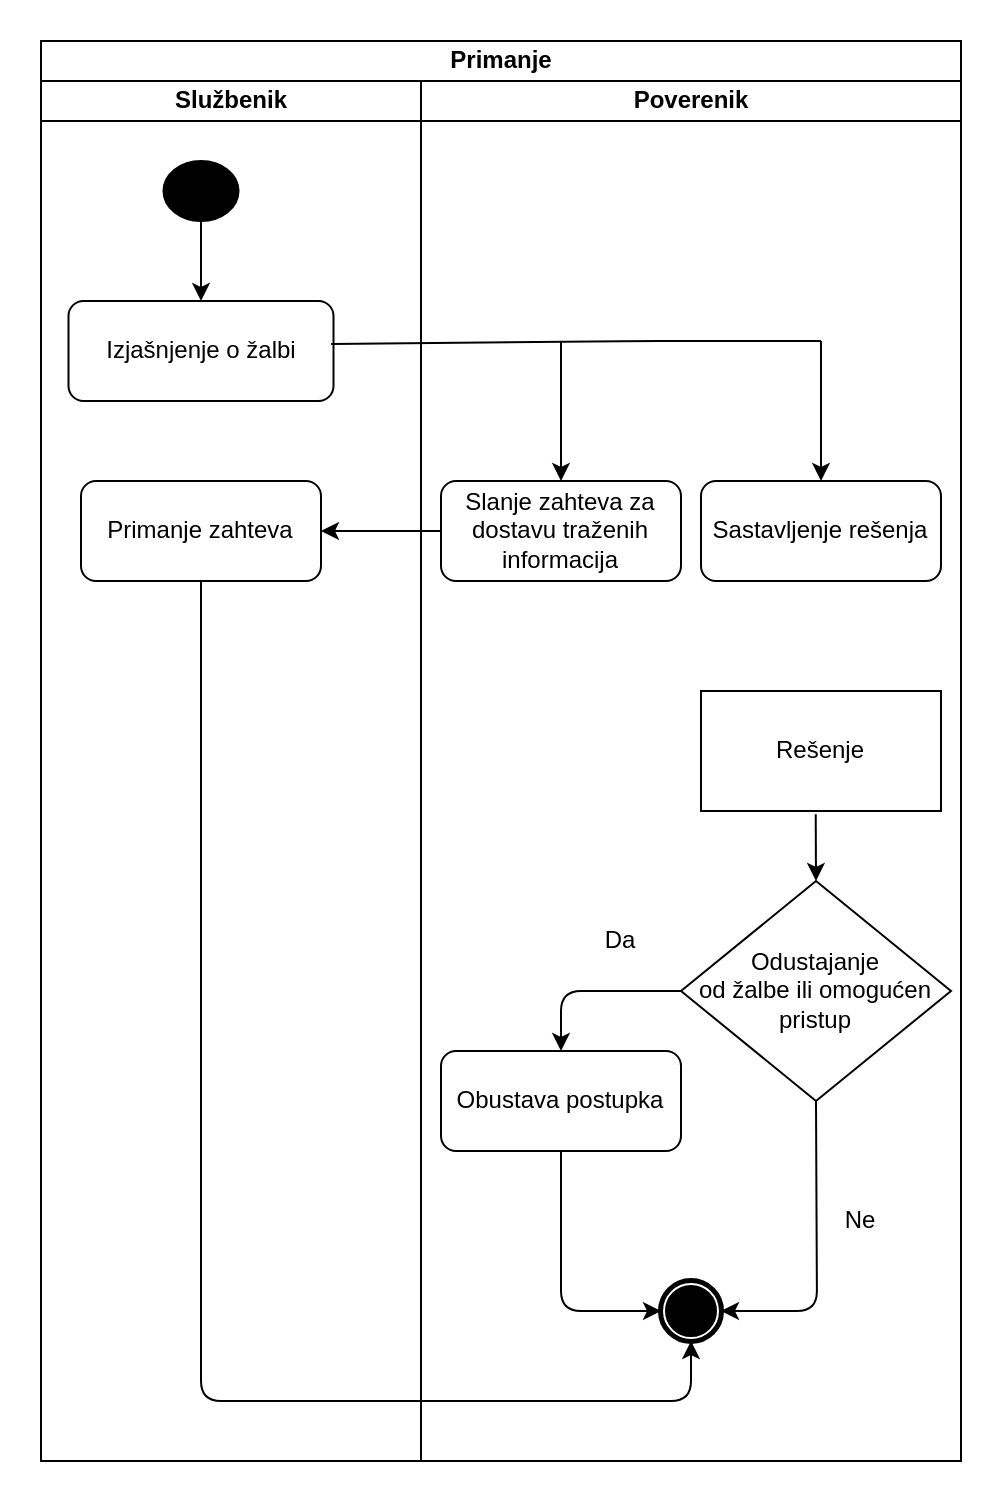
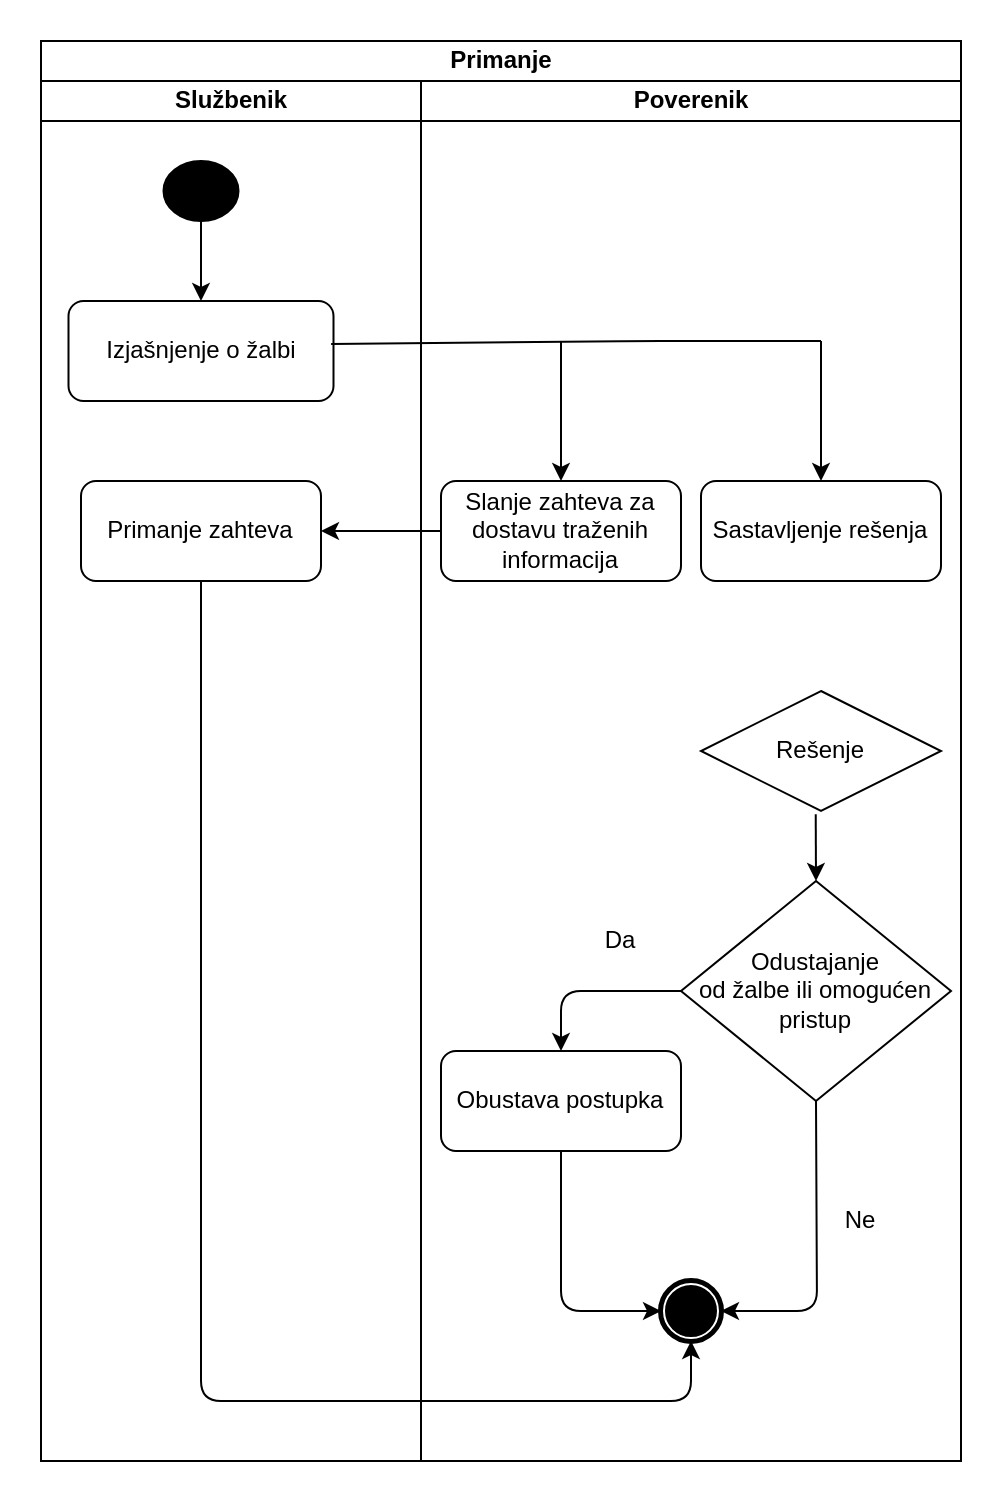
(821, 751) -> (821, 751)
